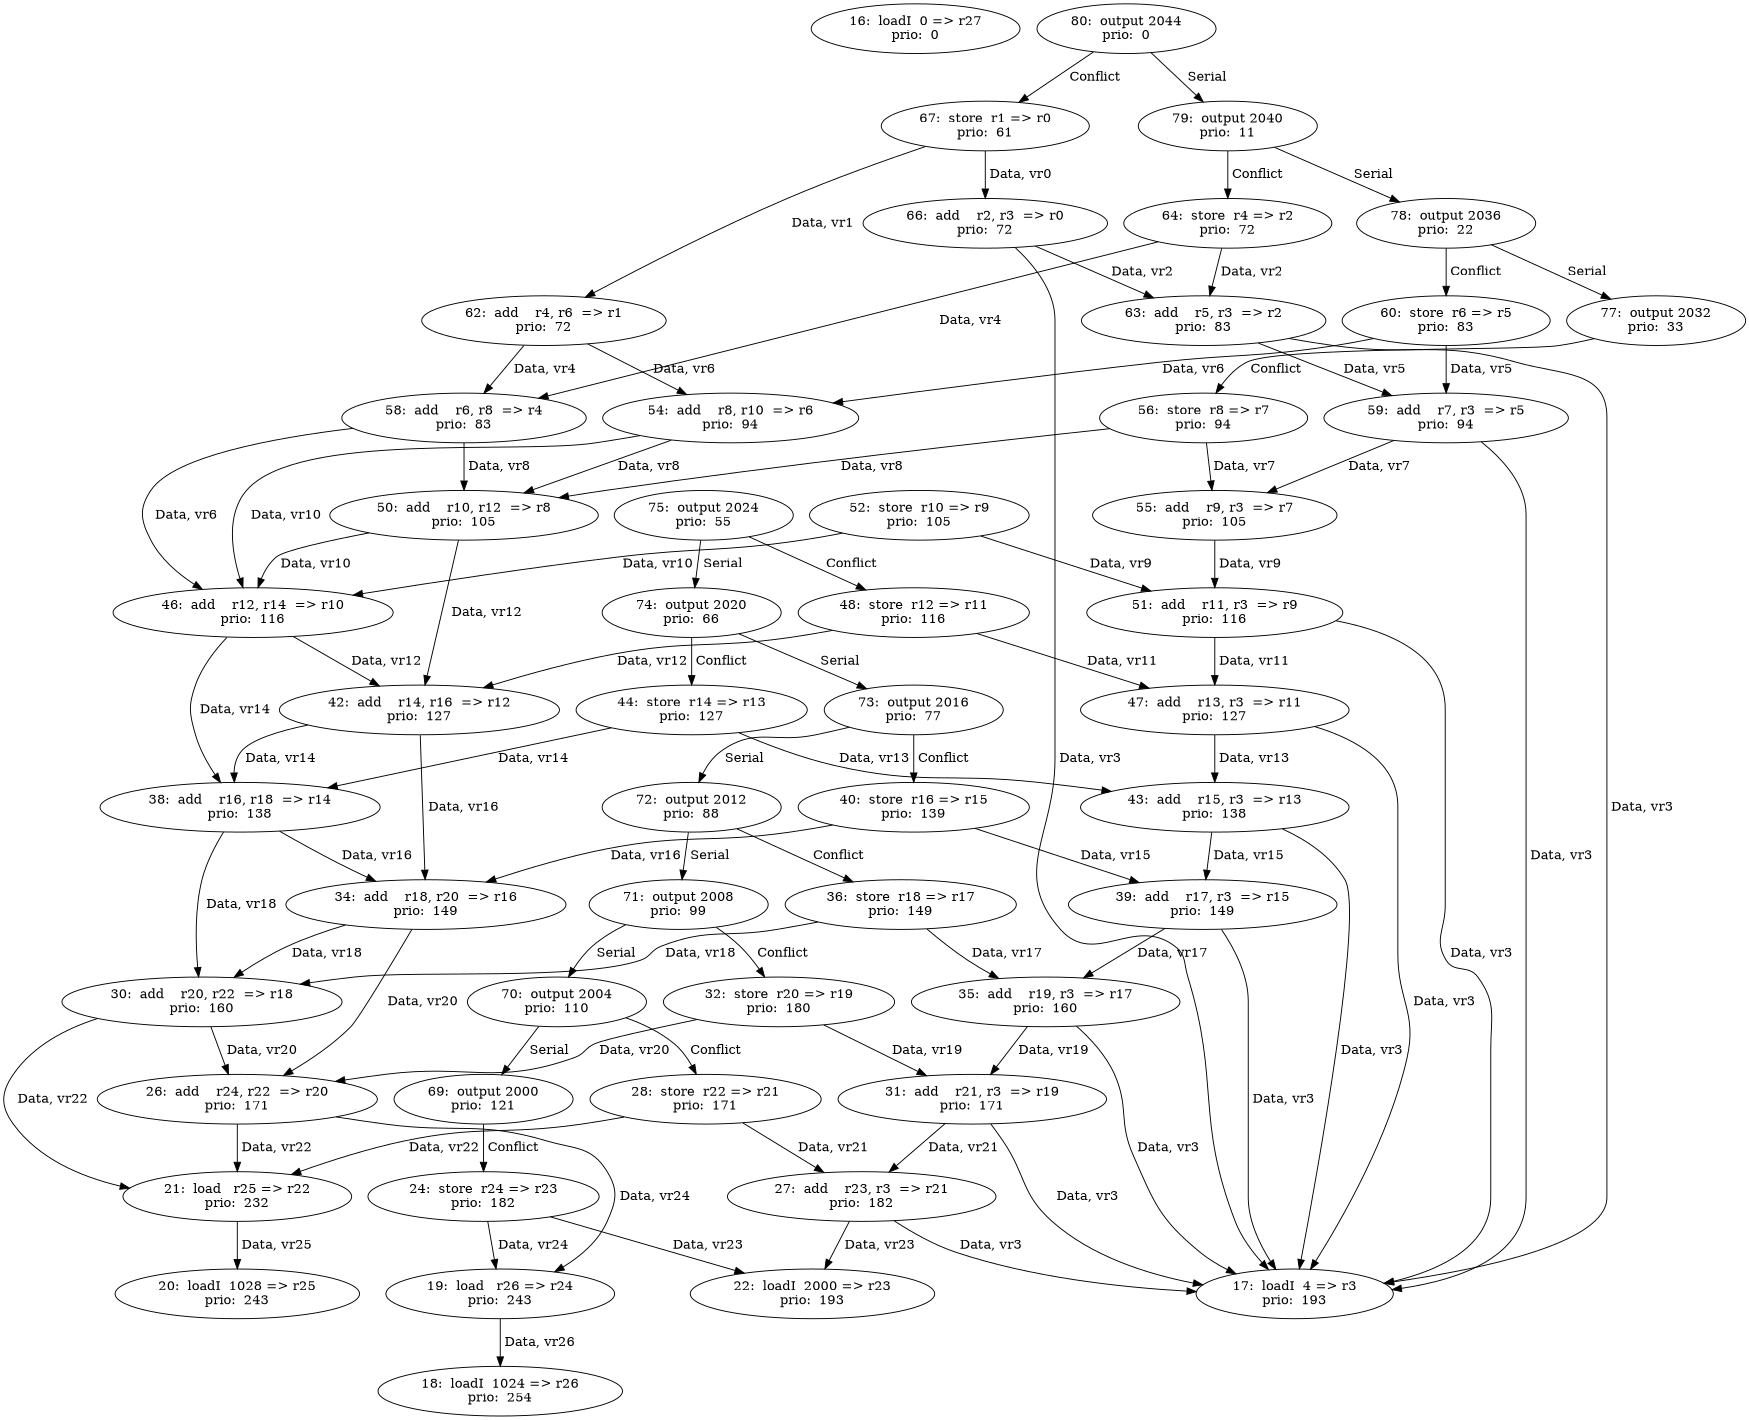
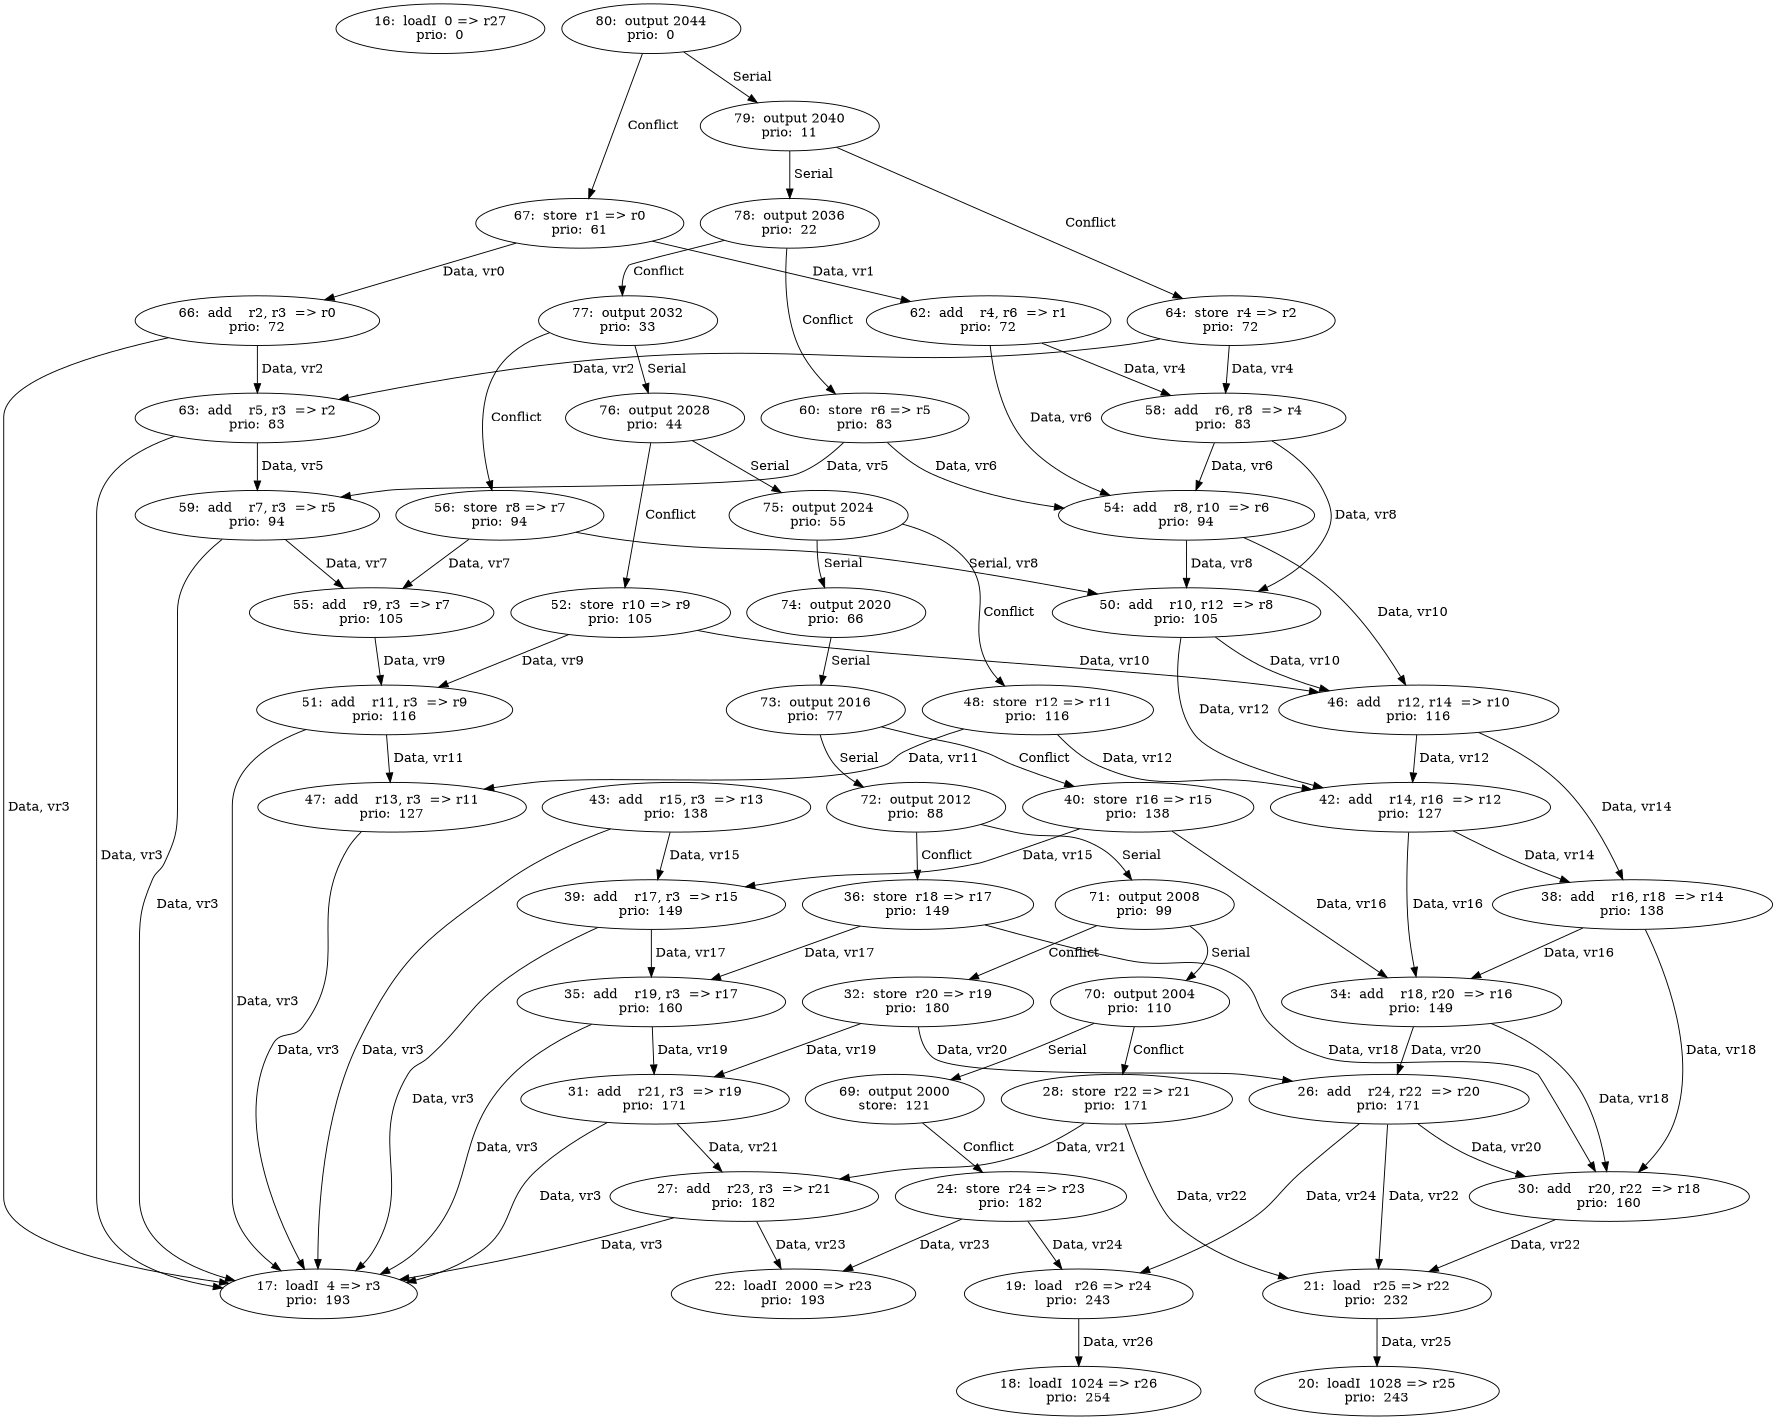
(1587, 272) -> (659, 272)
none -> (655, 418)
(192, 463) -> (1207, 462)
(870, 467) -> (1002, 564)
(692, 710) -> none
(1215, 754) -> none
(914, 807) -> (1138, 807)
(218, 1046) -> (1465, 1154)
(484, 1099) -> (895, 1099)
